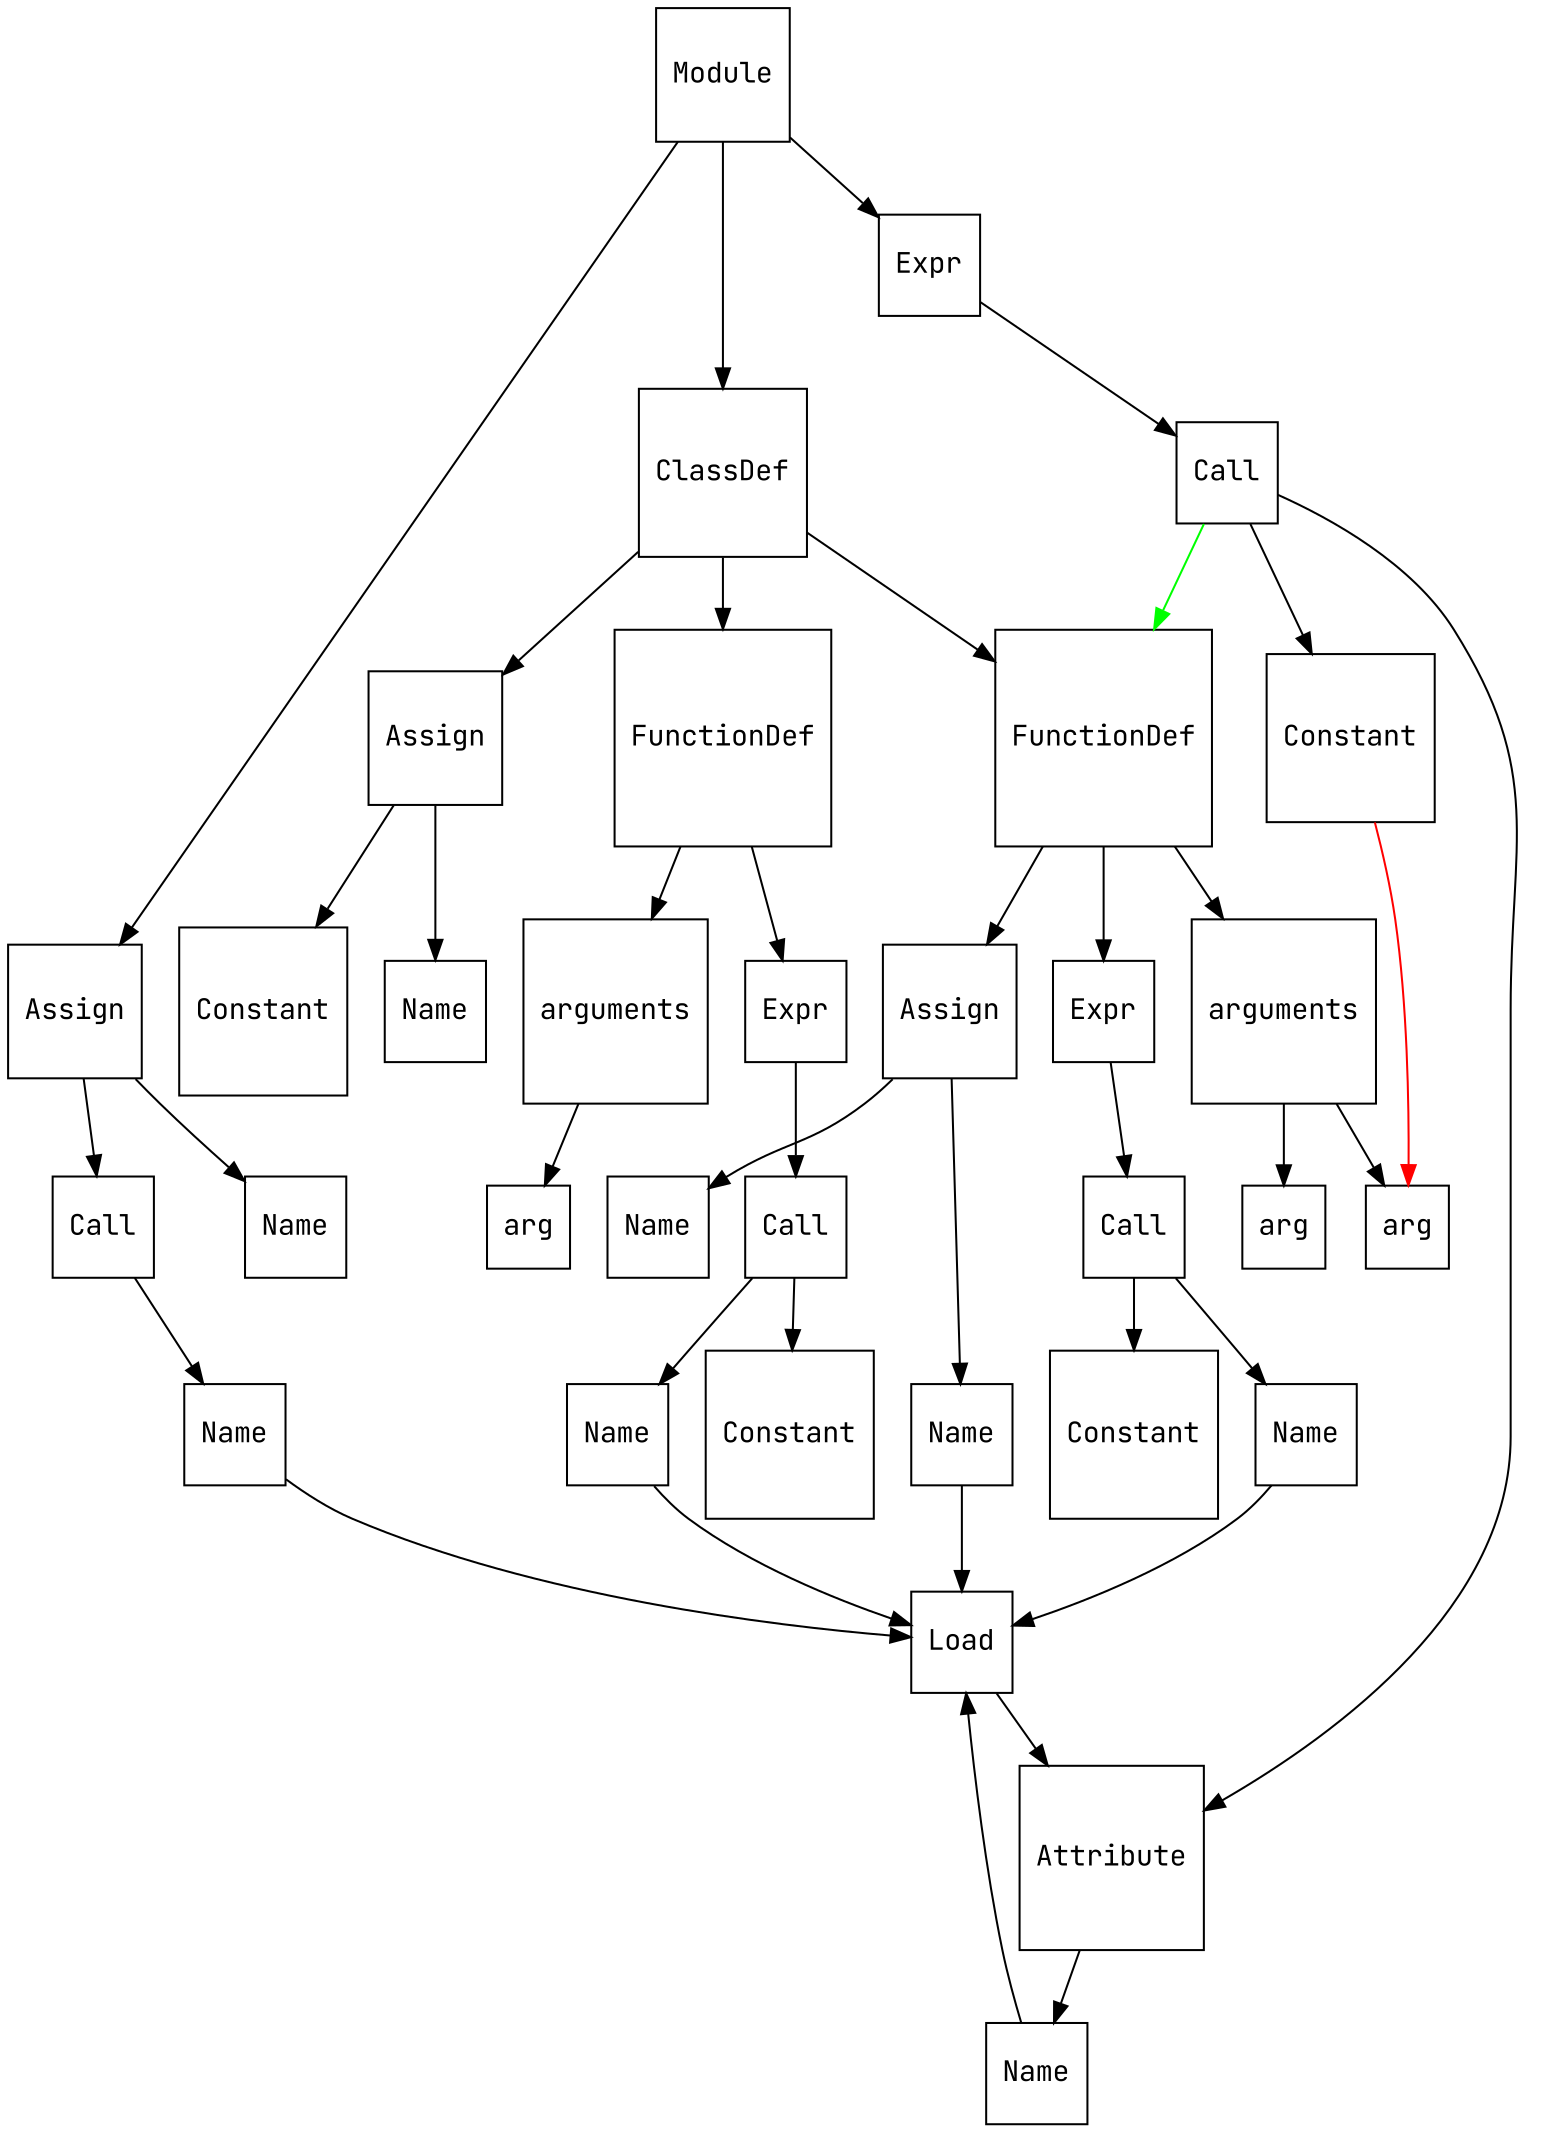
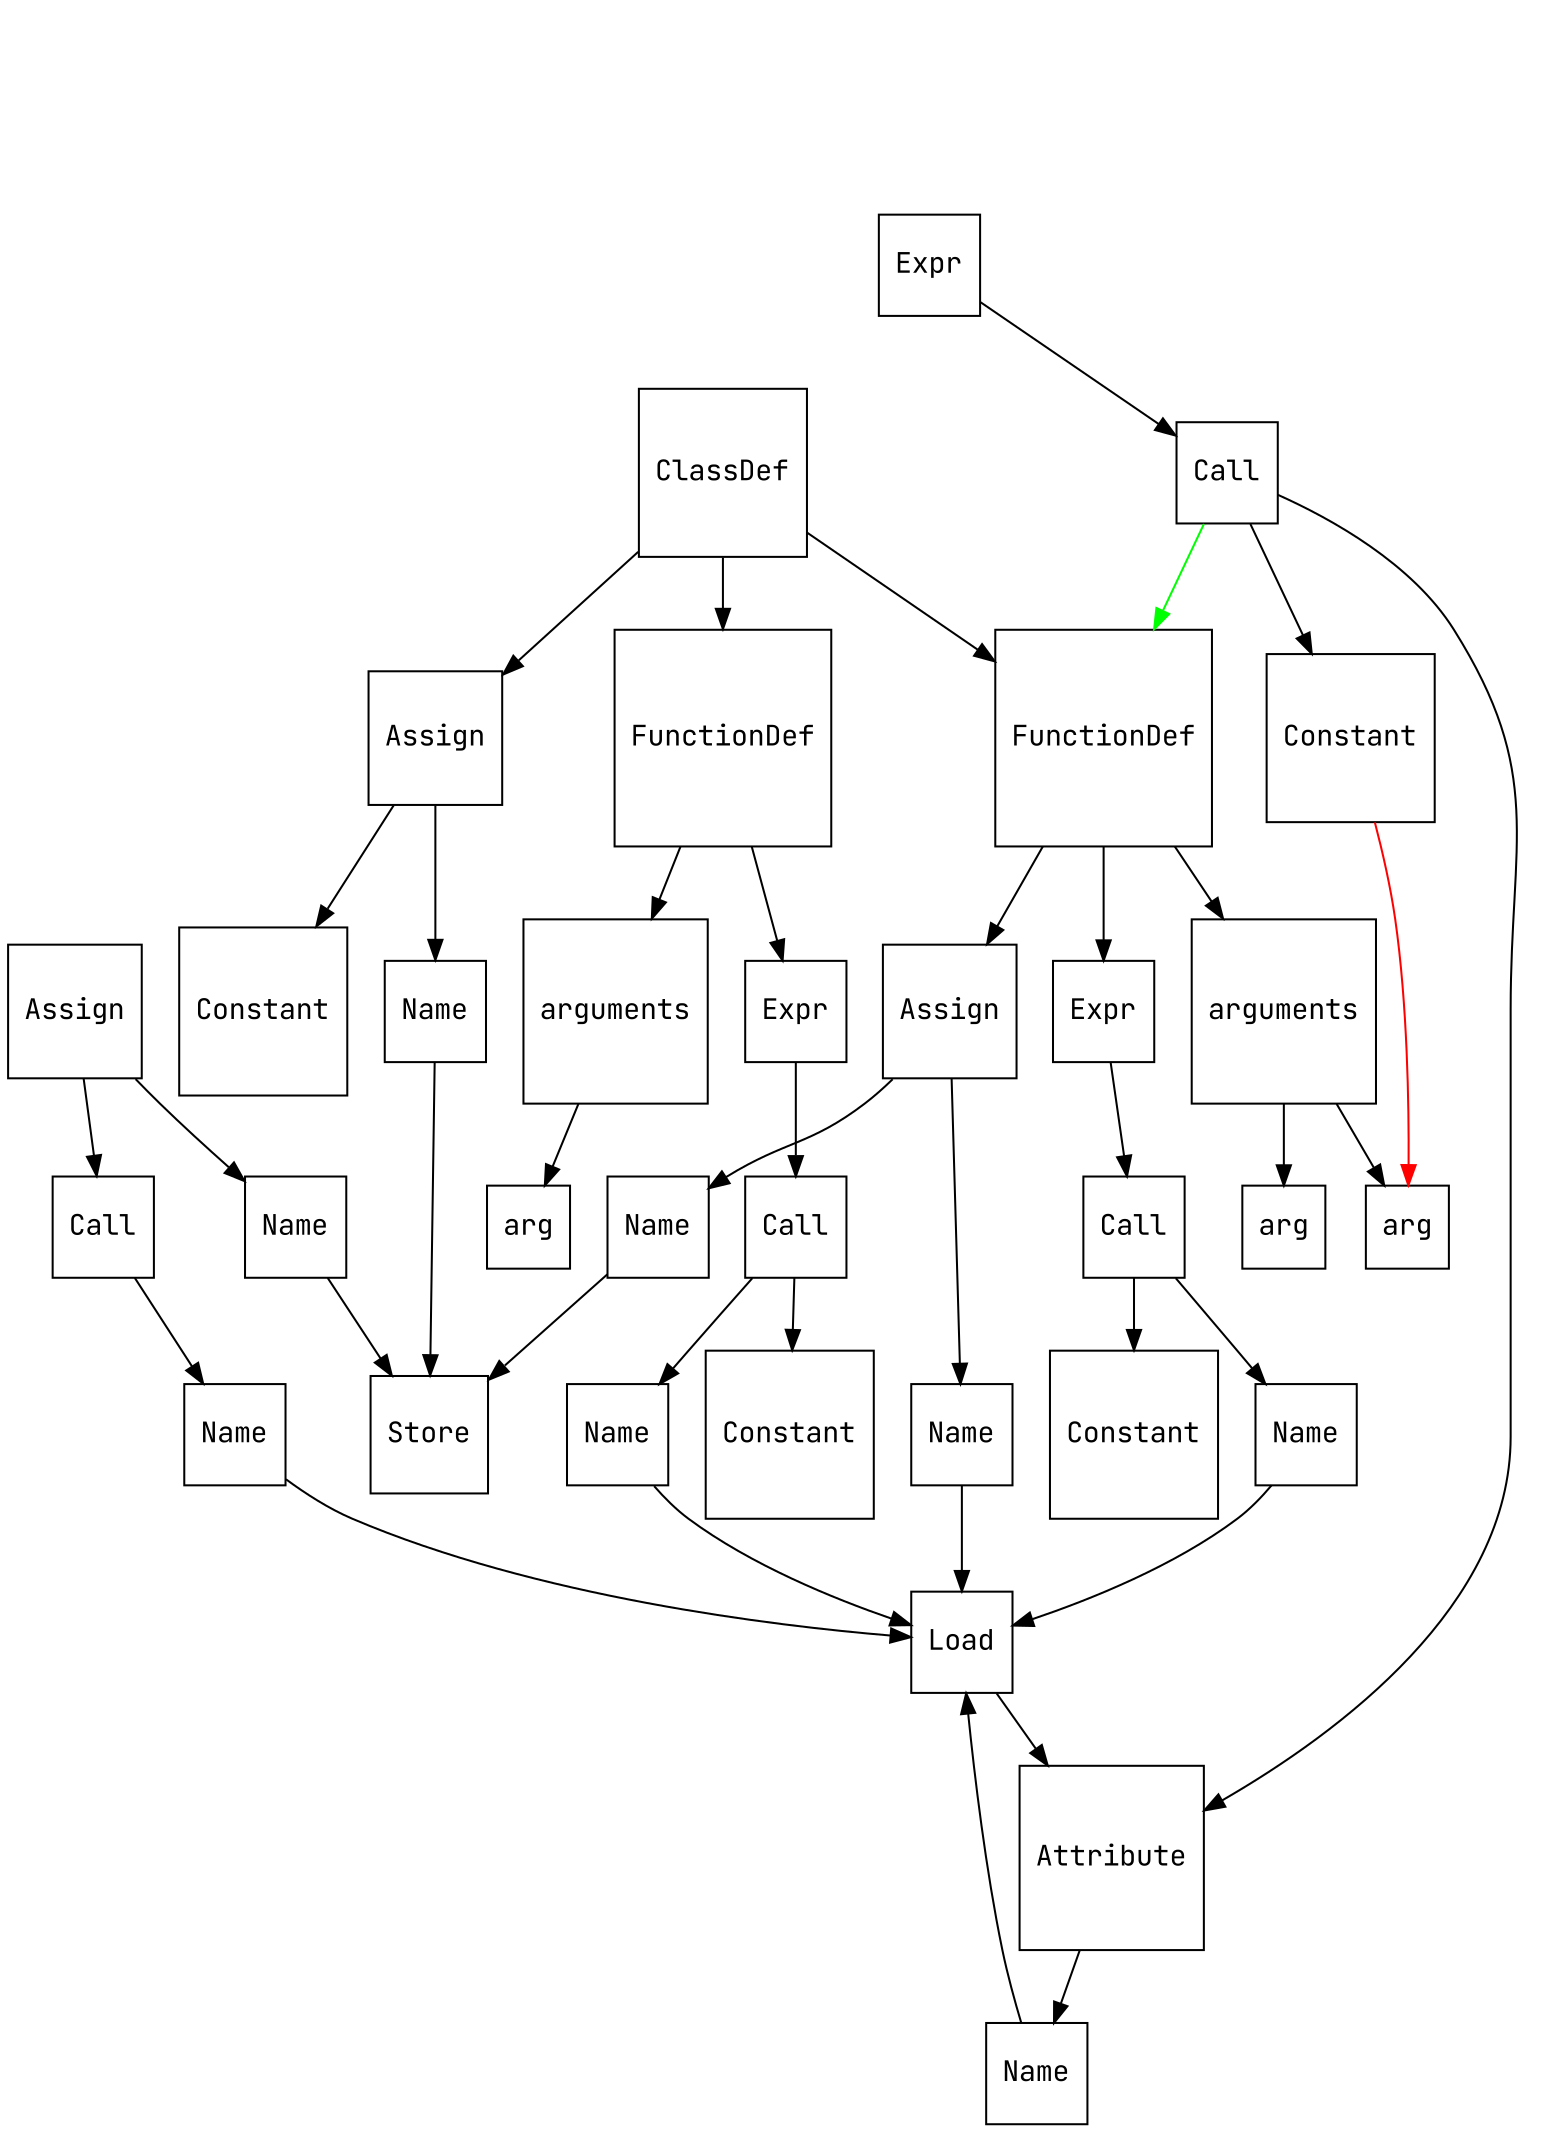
(723, 75) -> none
none -> (429, 1435)
